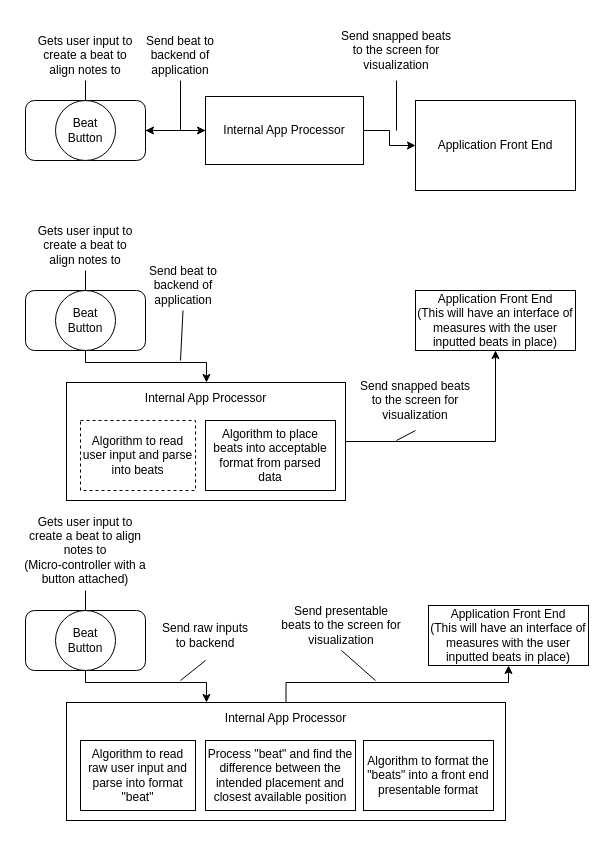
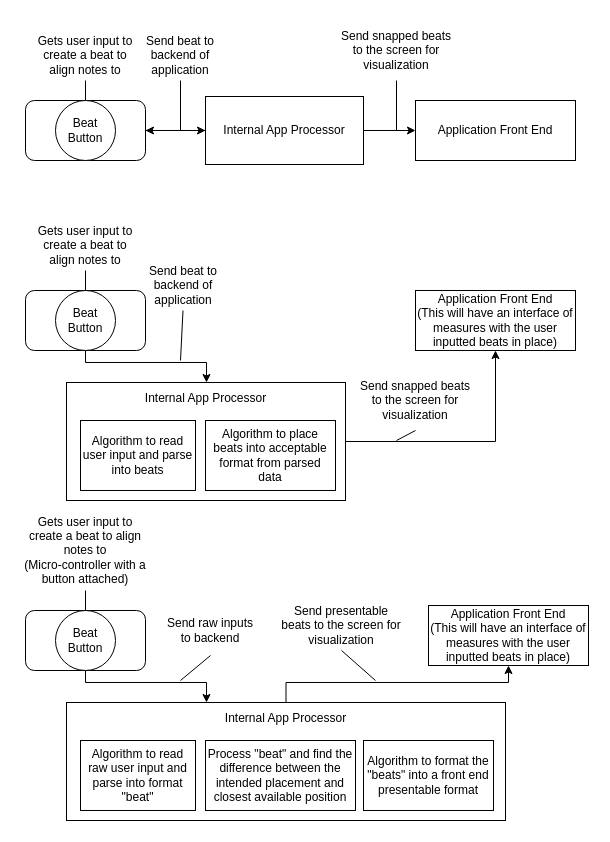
(496, 146) -> (496, 131)
(138, 456) -> (138, 456)
(206, 636) -> (211, 631)
